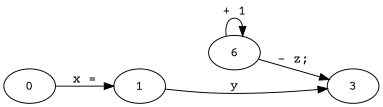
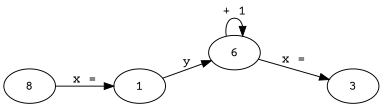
(294, 59) -> (294, 59)
(30, 86) -> (30, 86)
(241, 93) -> (182, 71)
